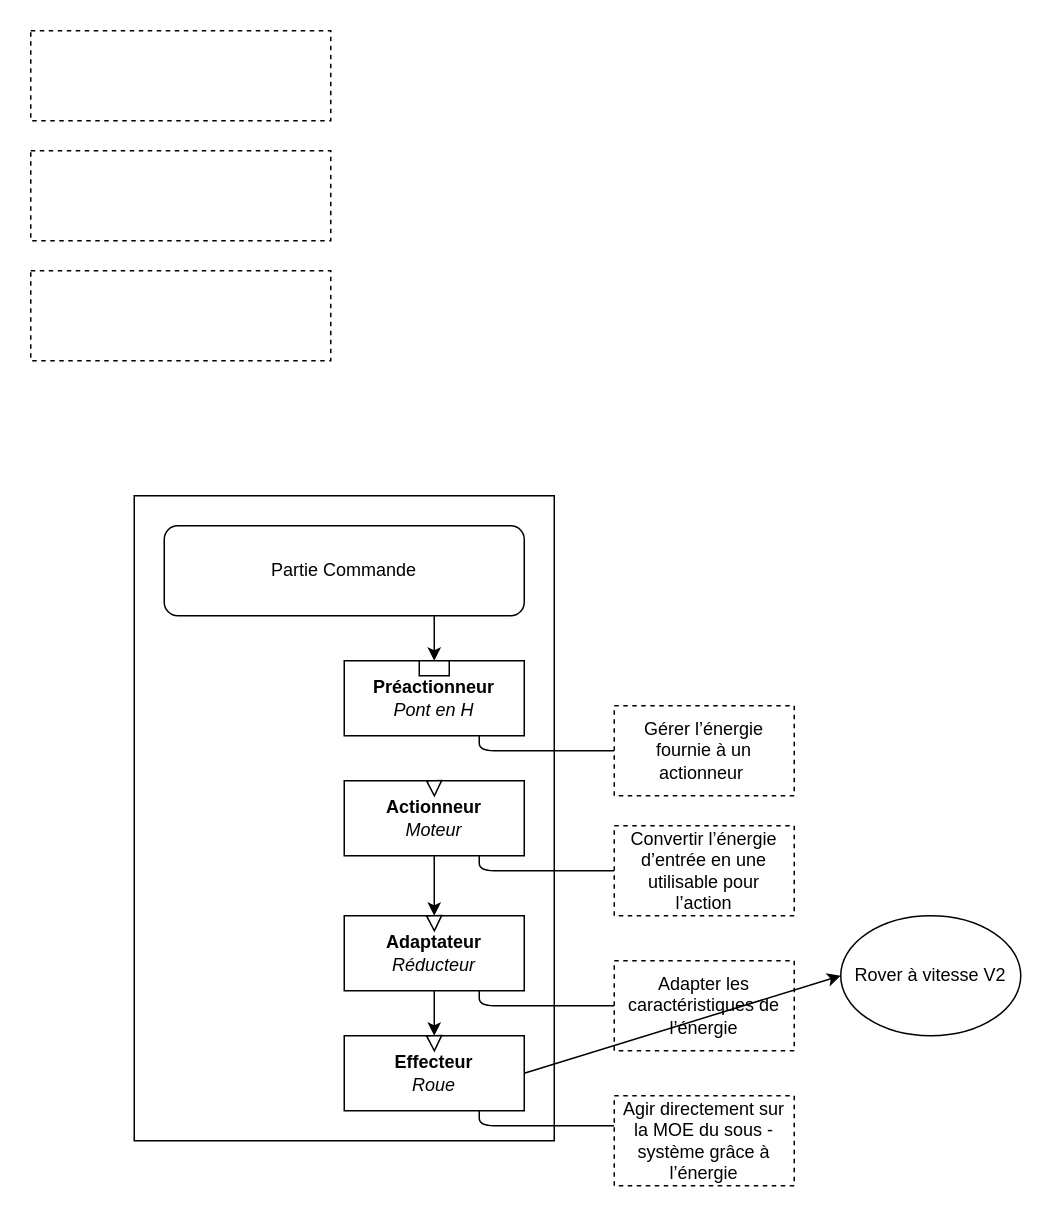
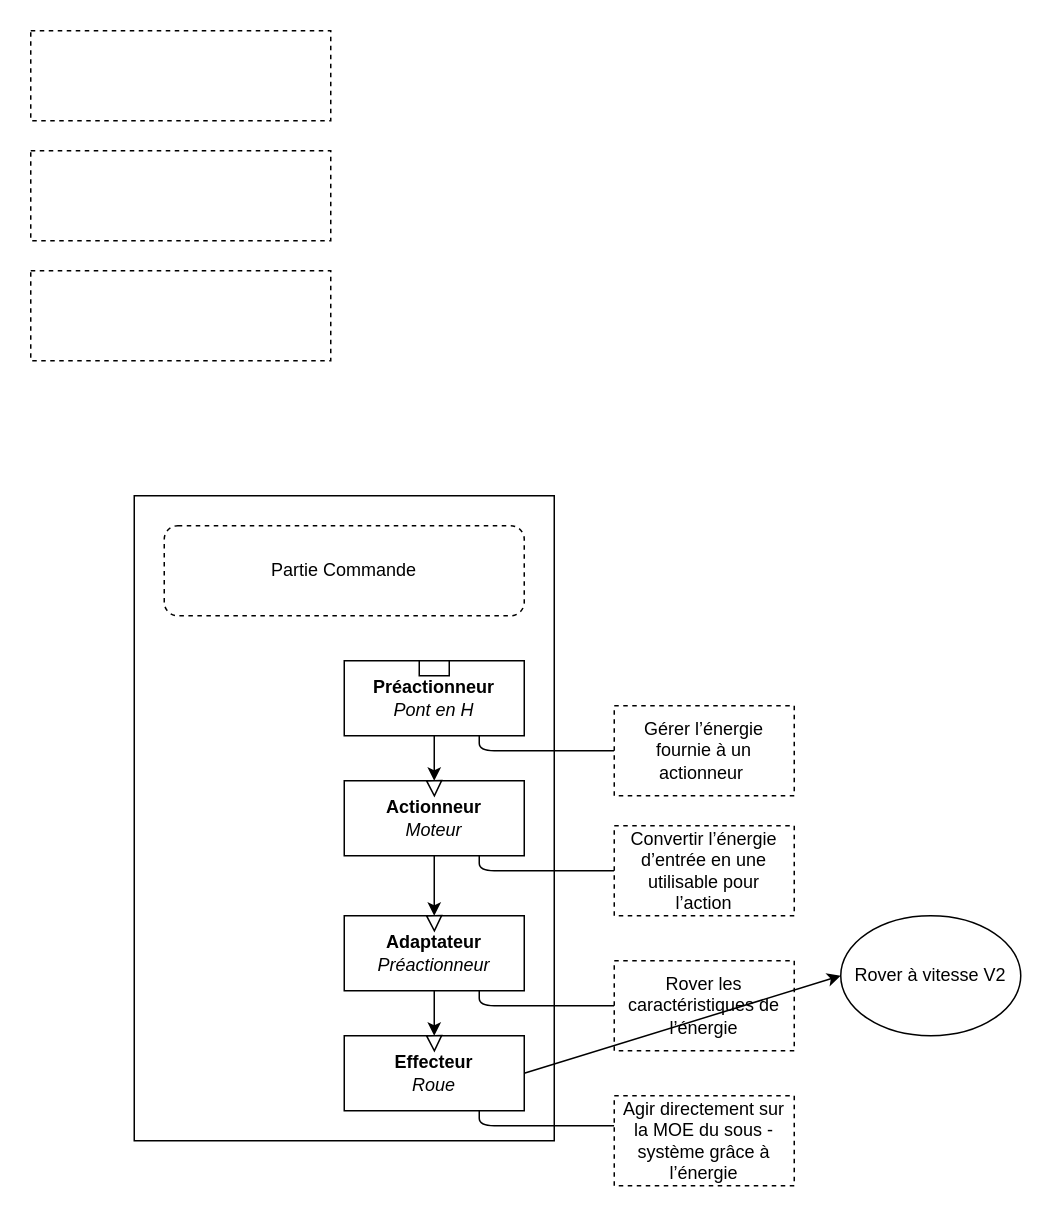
(344, 571) -> (344, 571)
(434, 633) -> none
none -> (434, 753)
(434, 953) -> (434, 953)
(704, 1006) -> (704, 1006)
